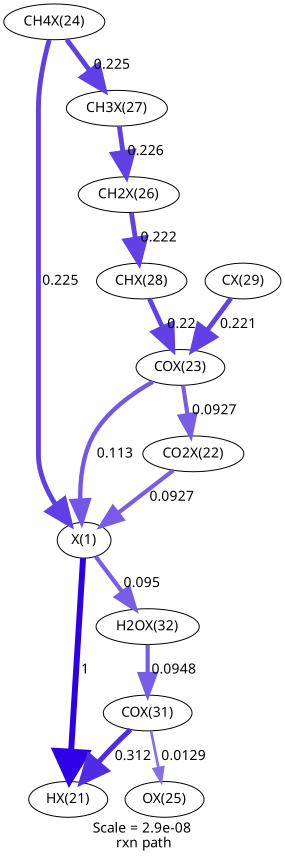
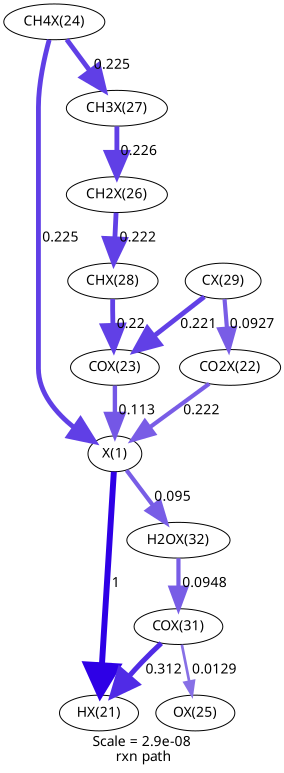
(185, 400) -> (226, 314)
(170, 497) -> (200, 411)
